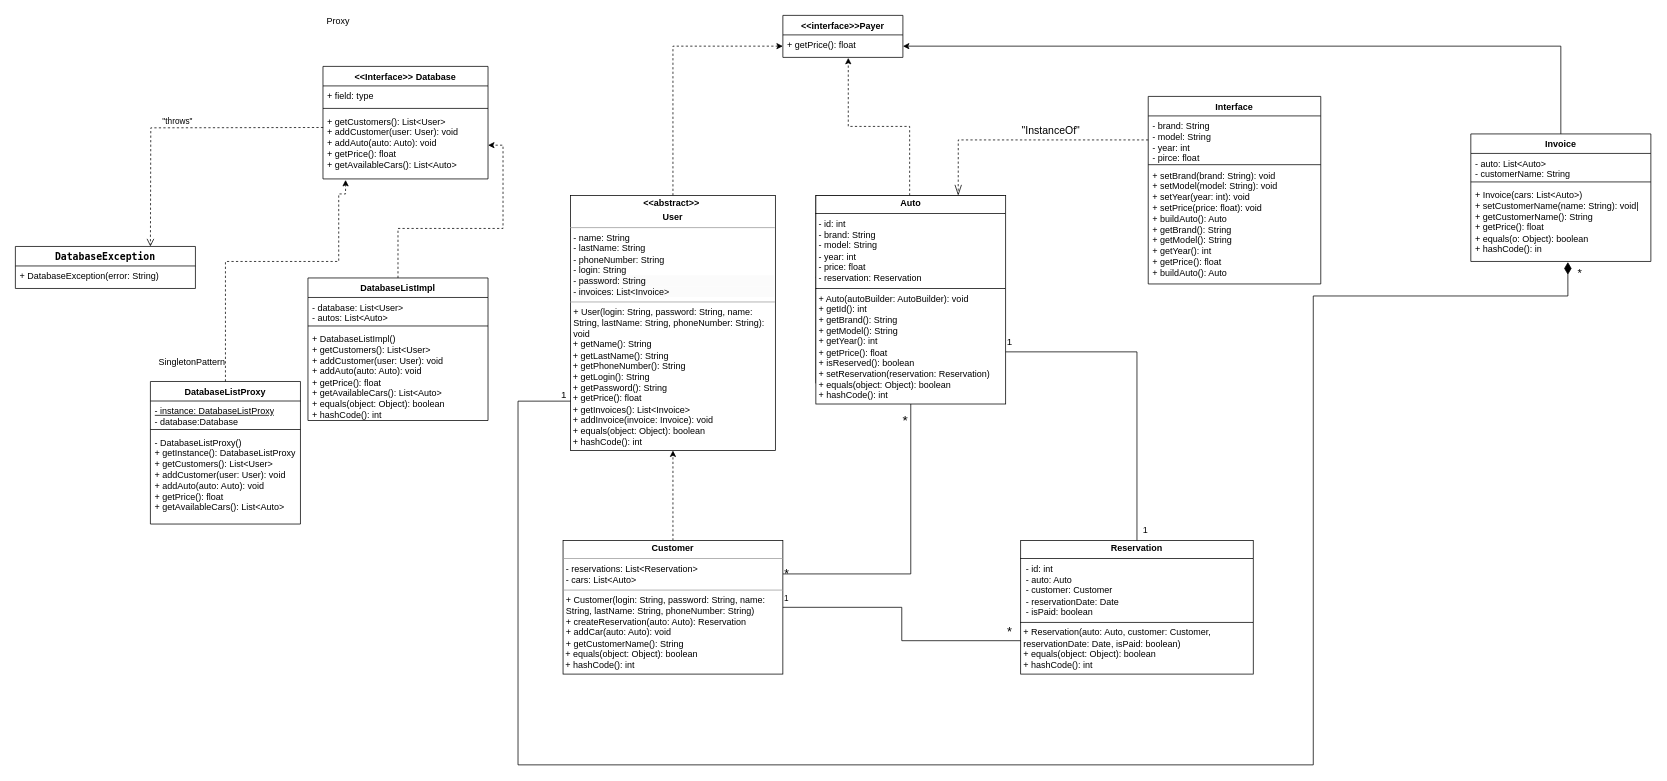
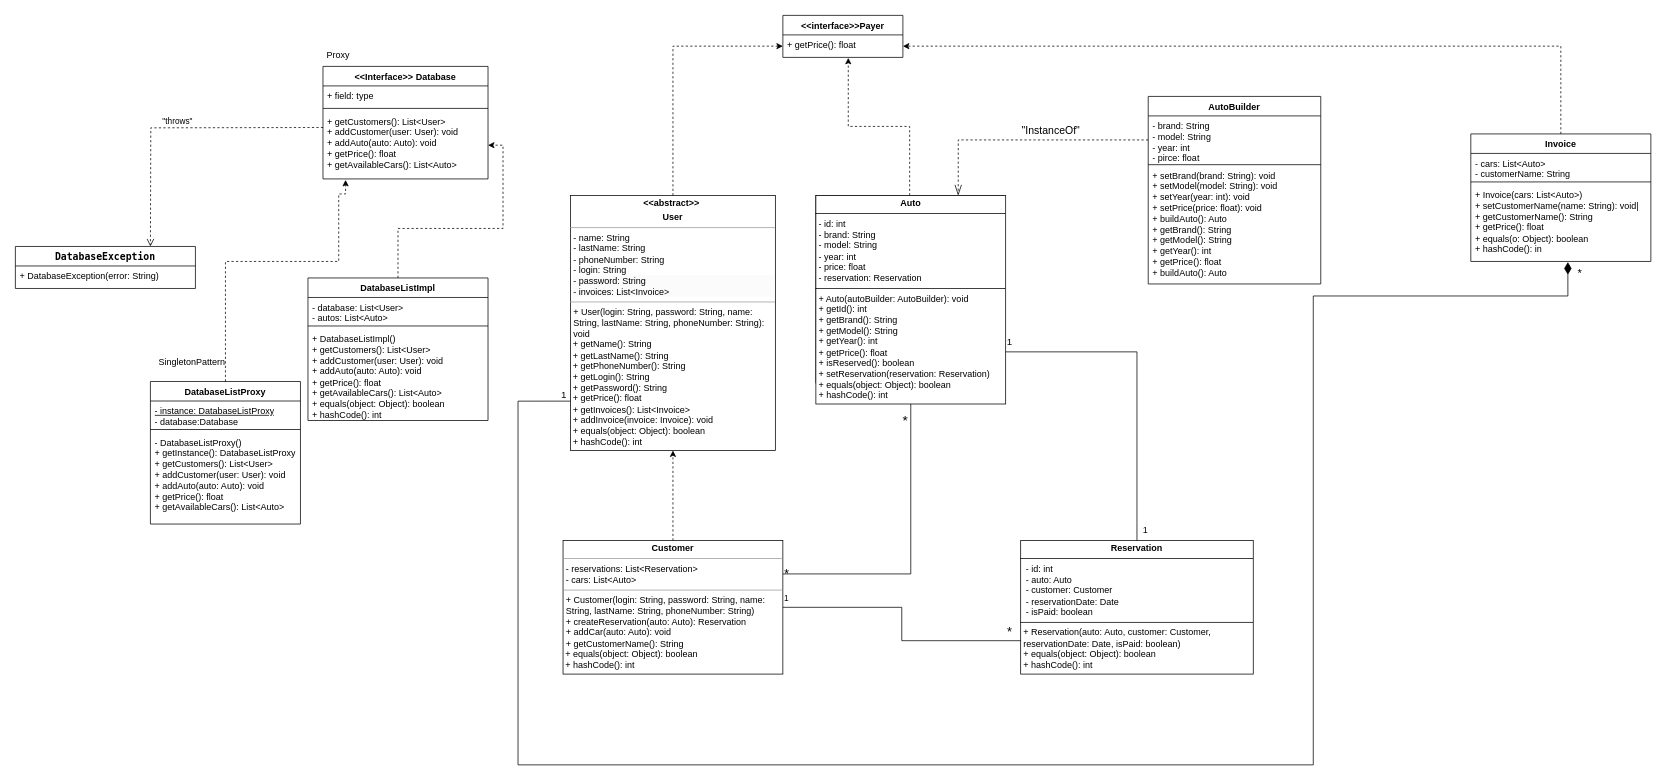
(338, 21) -> (338, 55)
(1278, 46) -> (1278, 46)
(1234, 107) -> (1234, 107)
(1526, 169) -> (1526, 169)
